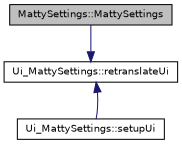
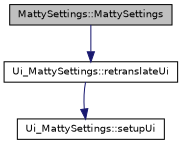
(98, 106) -> (84, 96)
